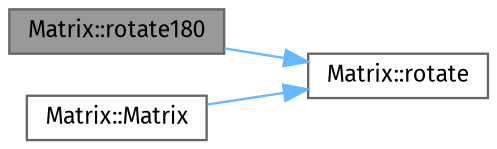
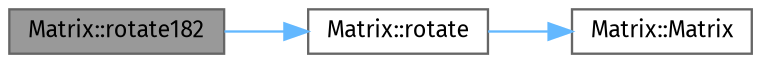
(117, 32) -> (117, 32)
(245, 99) -> (518, 32)
